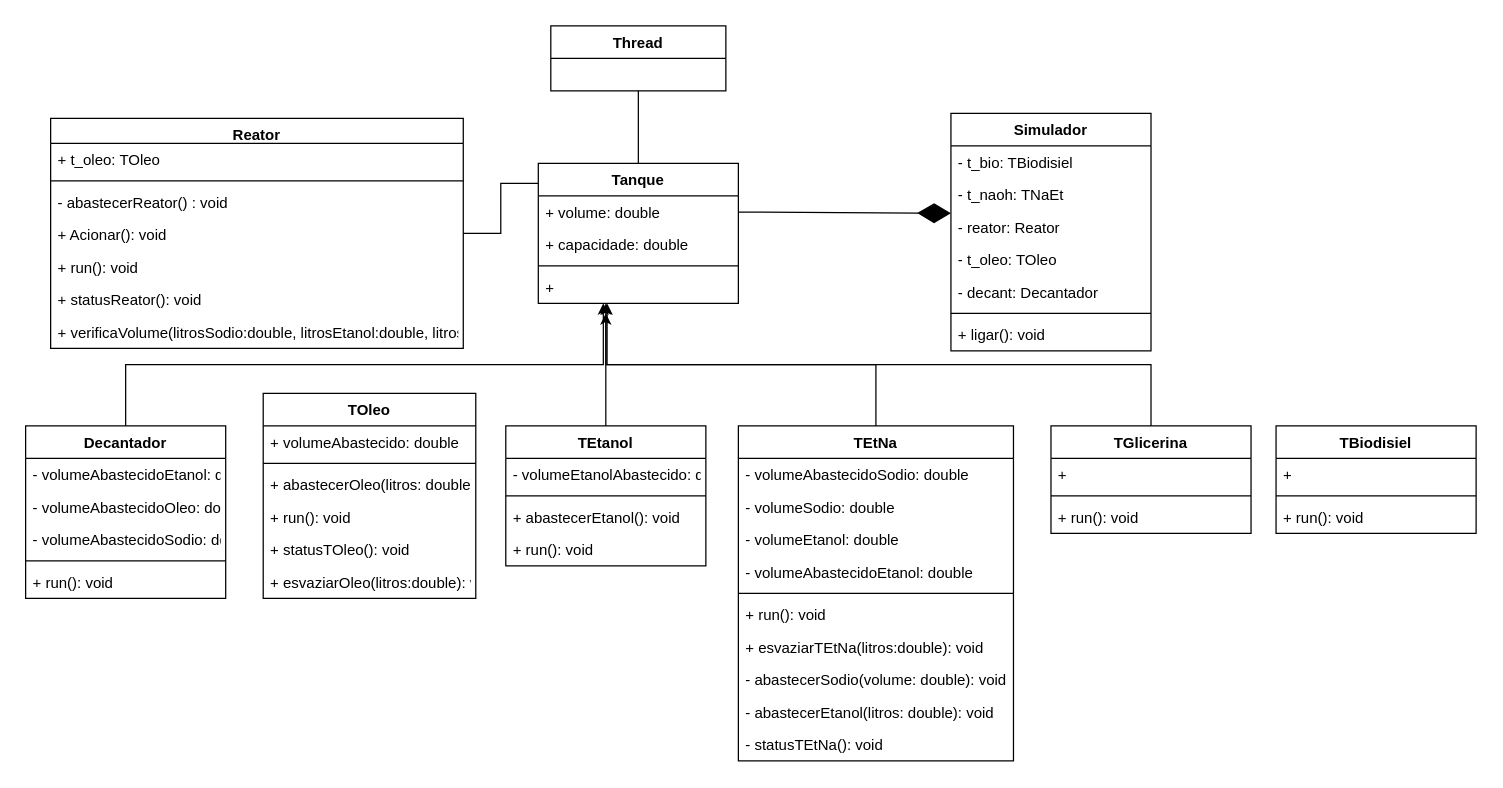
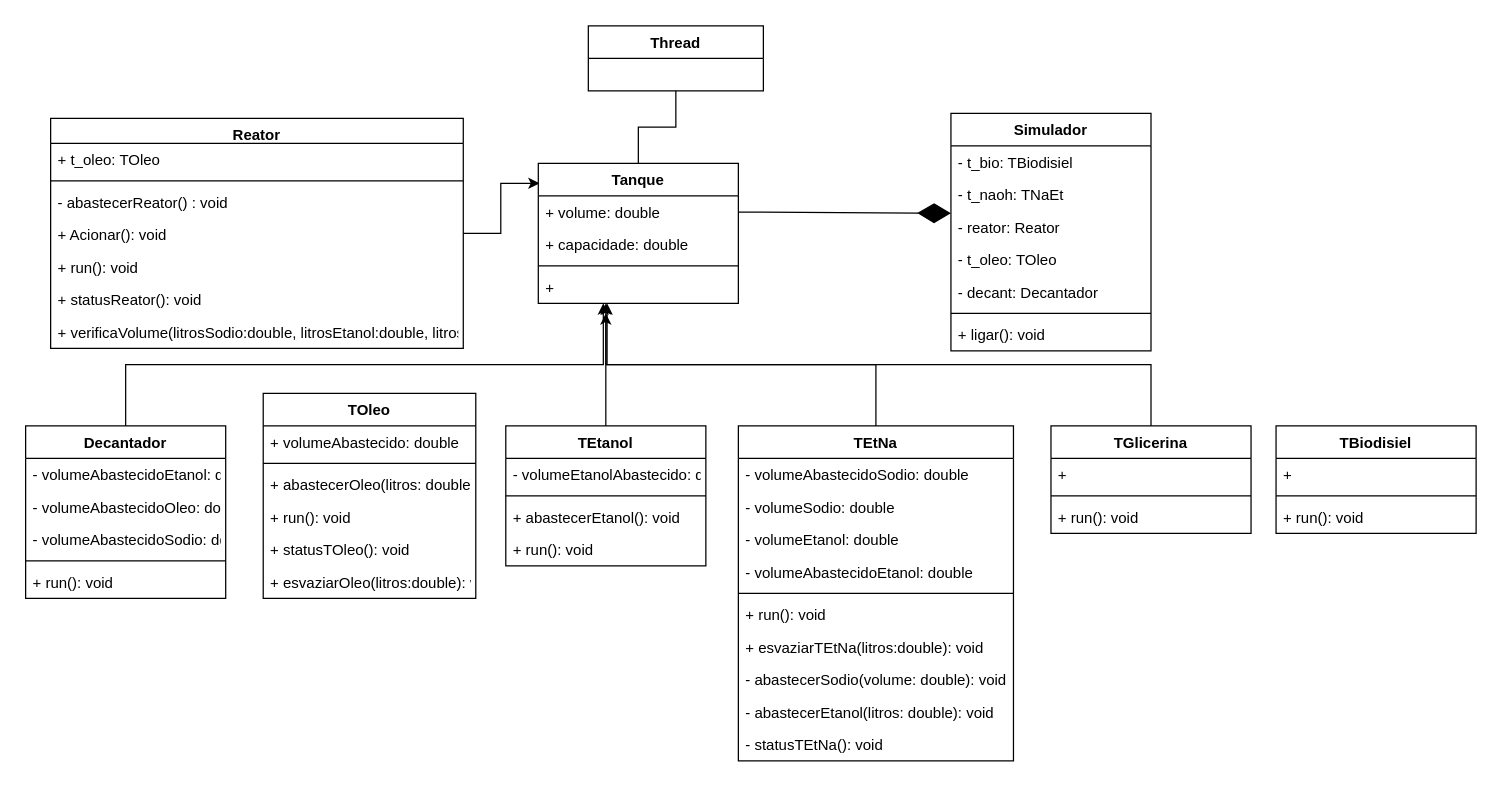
(638, 58) -> (676, 58)
(533, 183) -> (529, 183)
